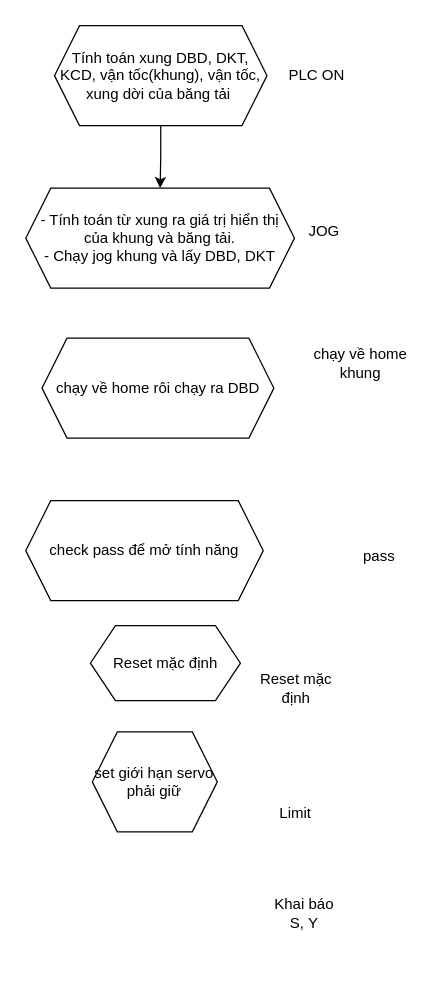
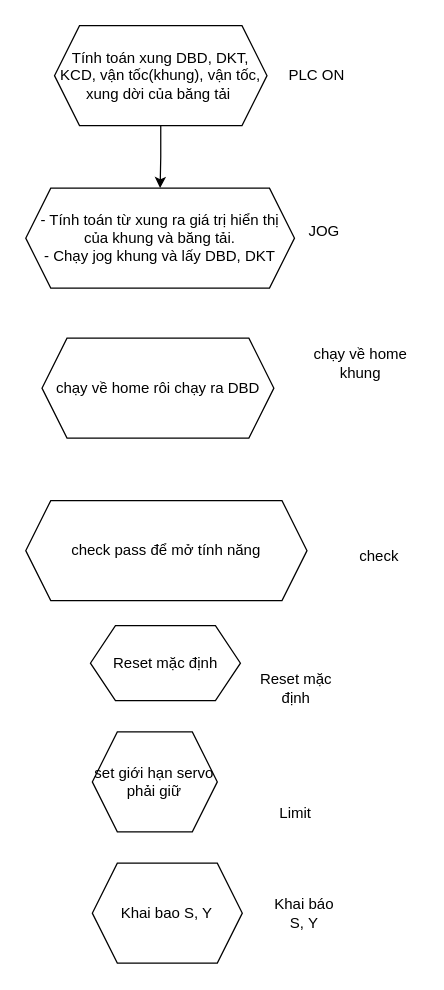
(144, 551) -> (166, 551)
(379, 557) -> (379, 557)
none -> (167, 913)
